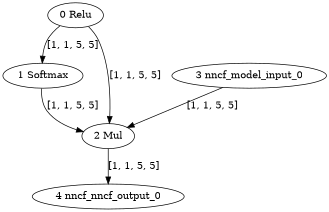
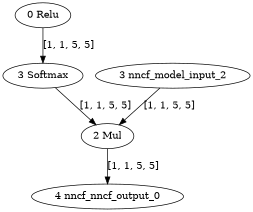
(107, 69) -> none
(43, 76) -> (43, 76)
(249, 76) -> (173, 76)
